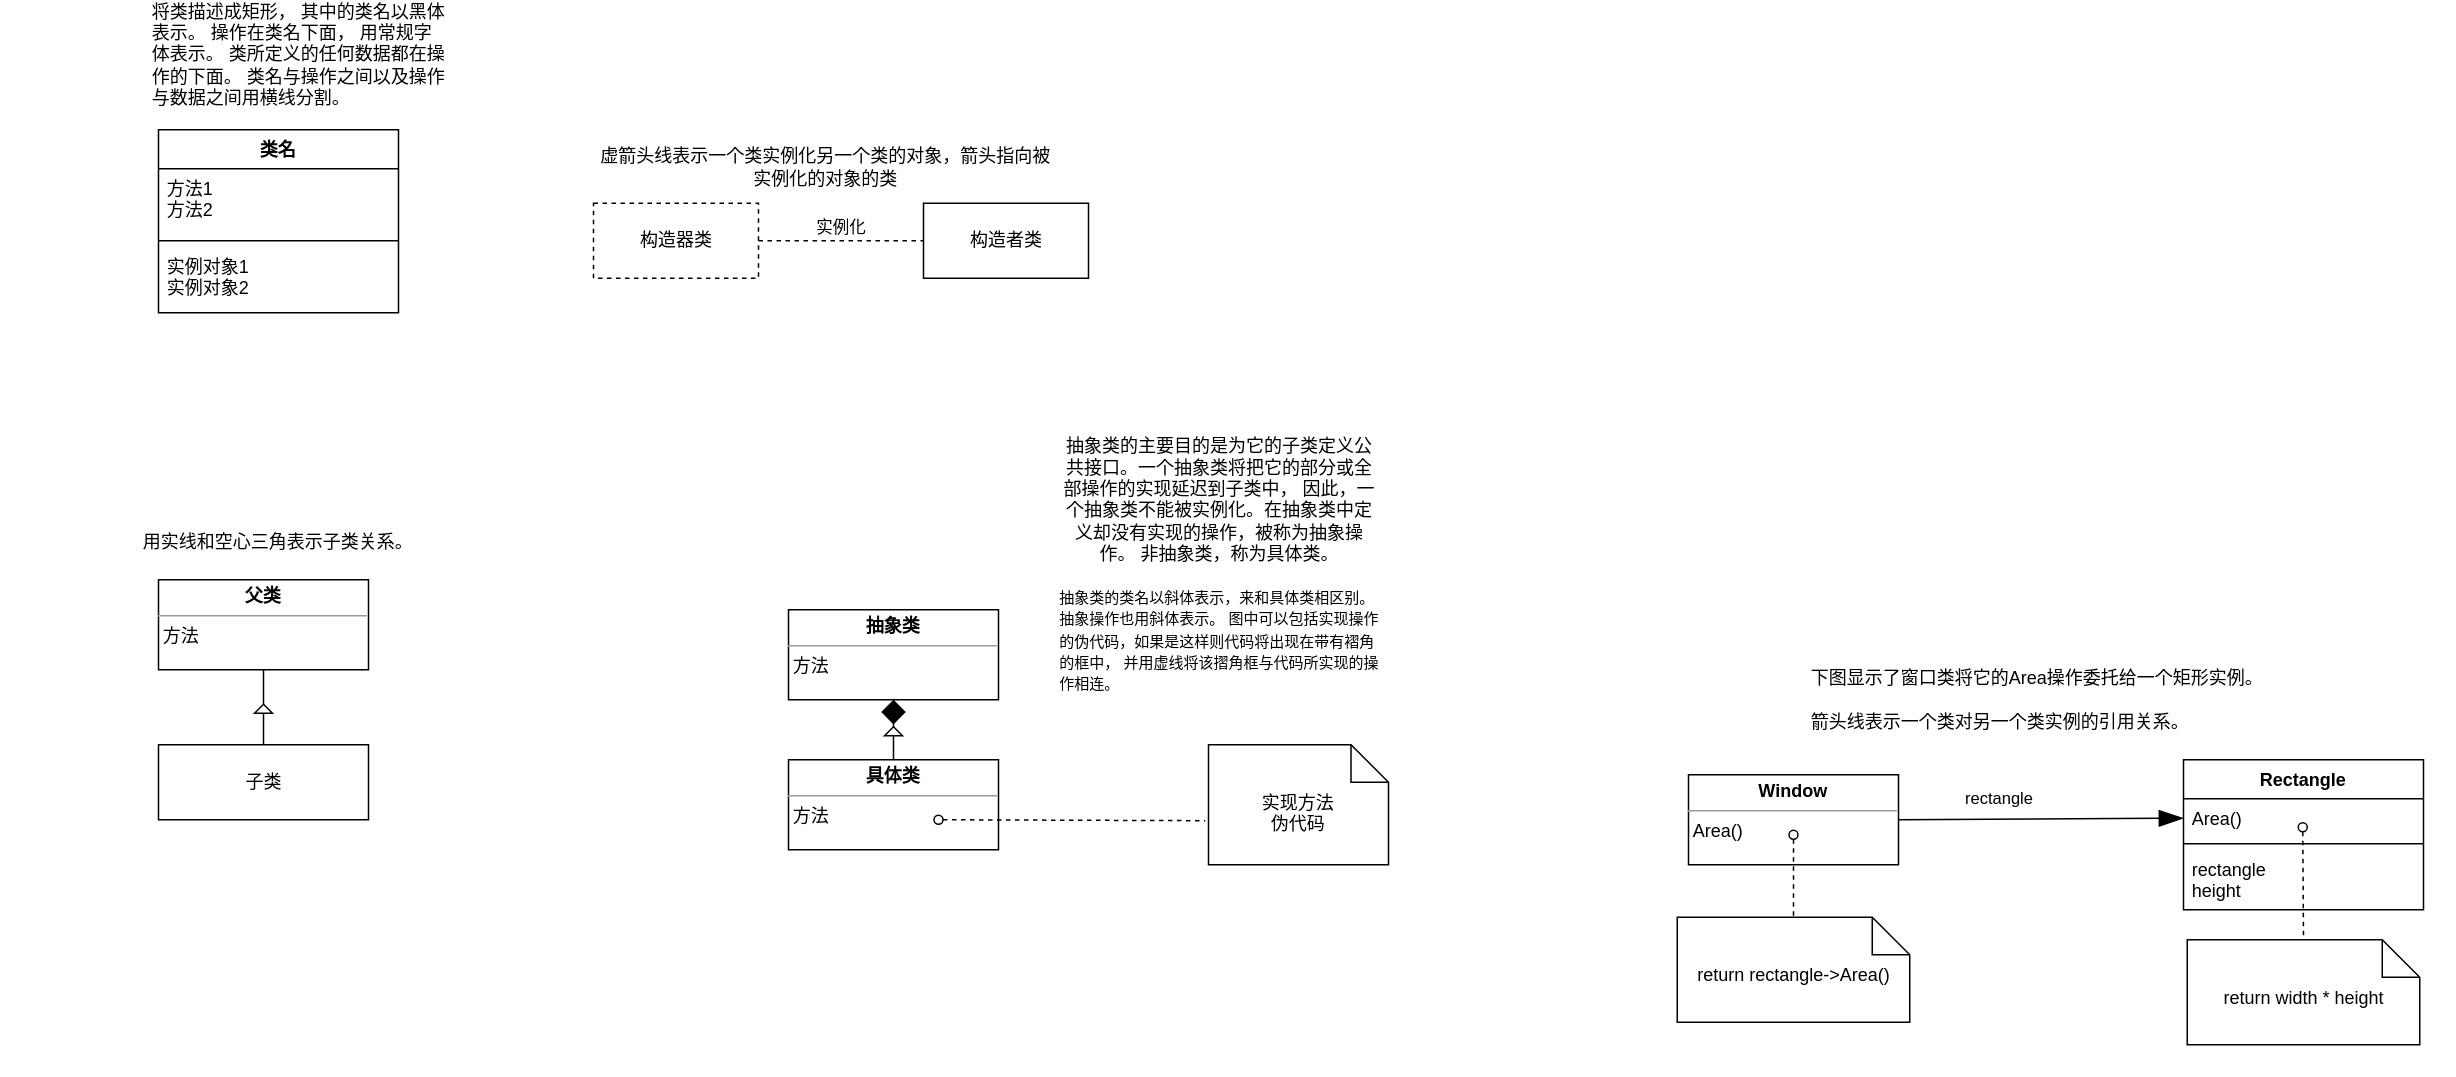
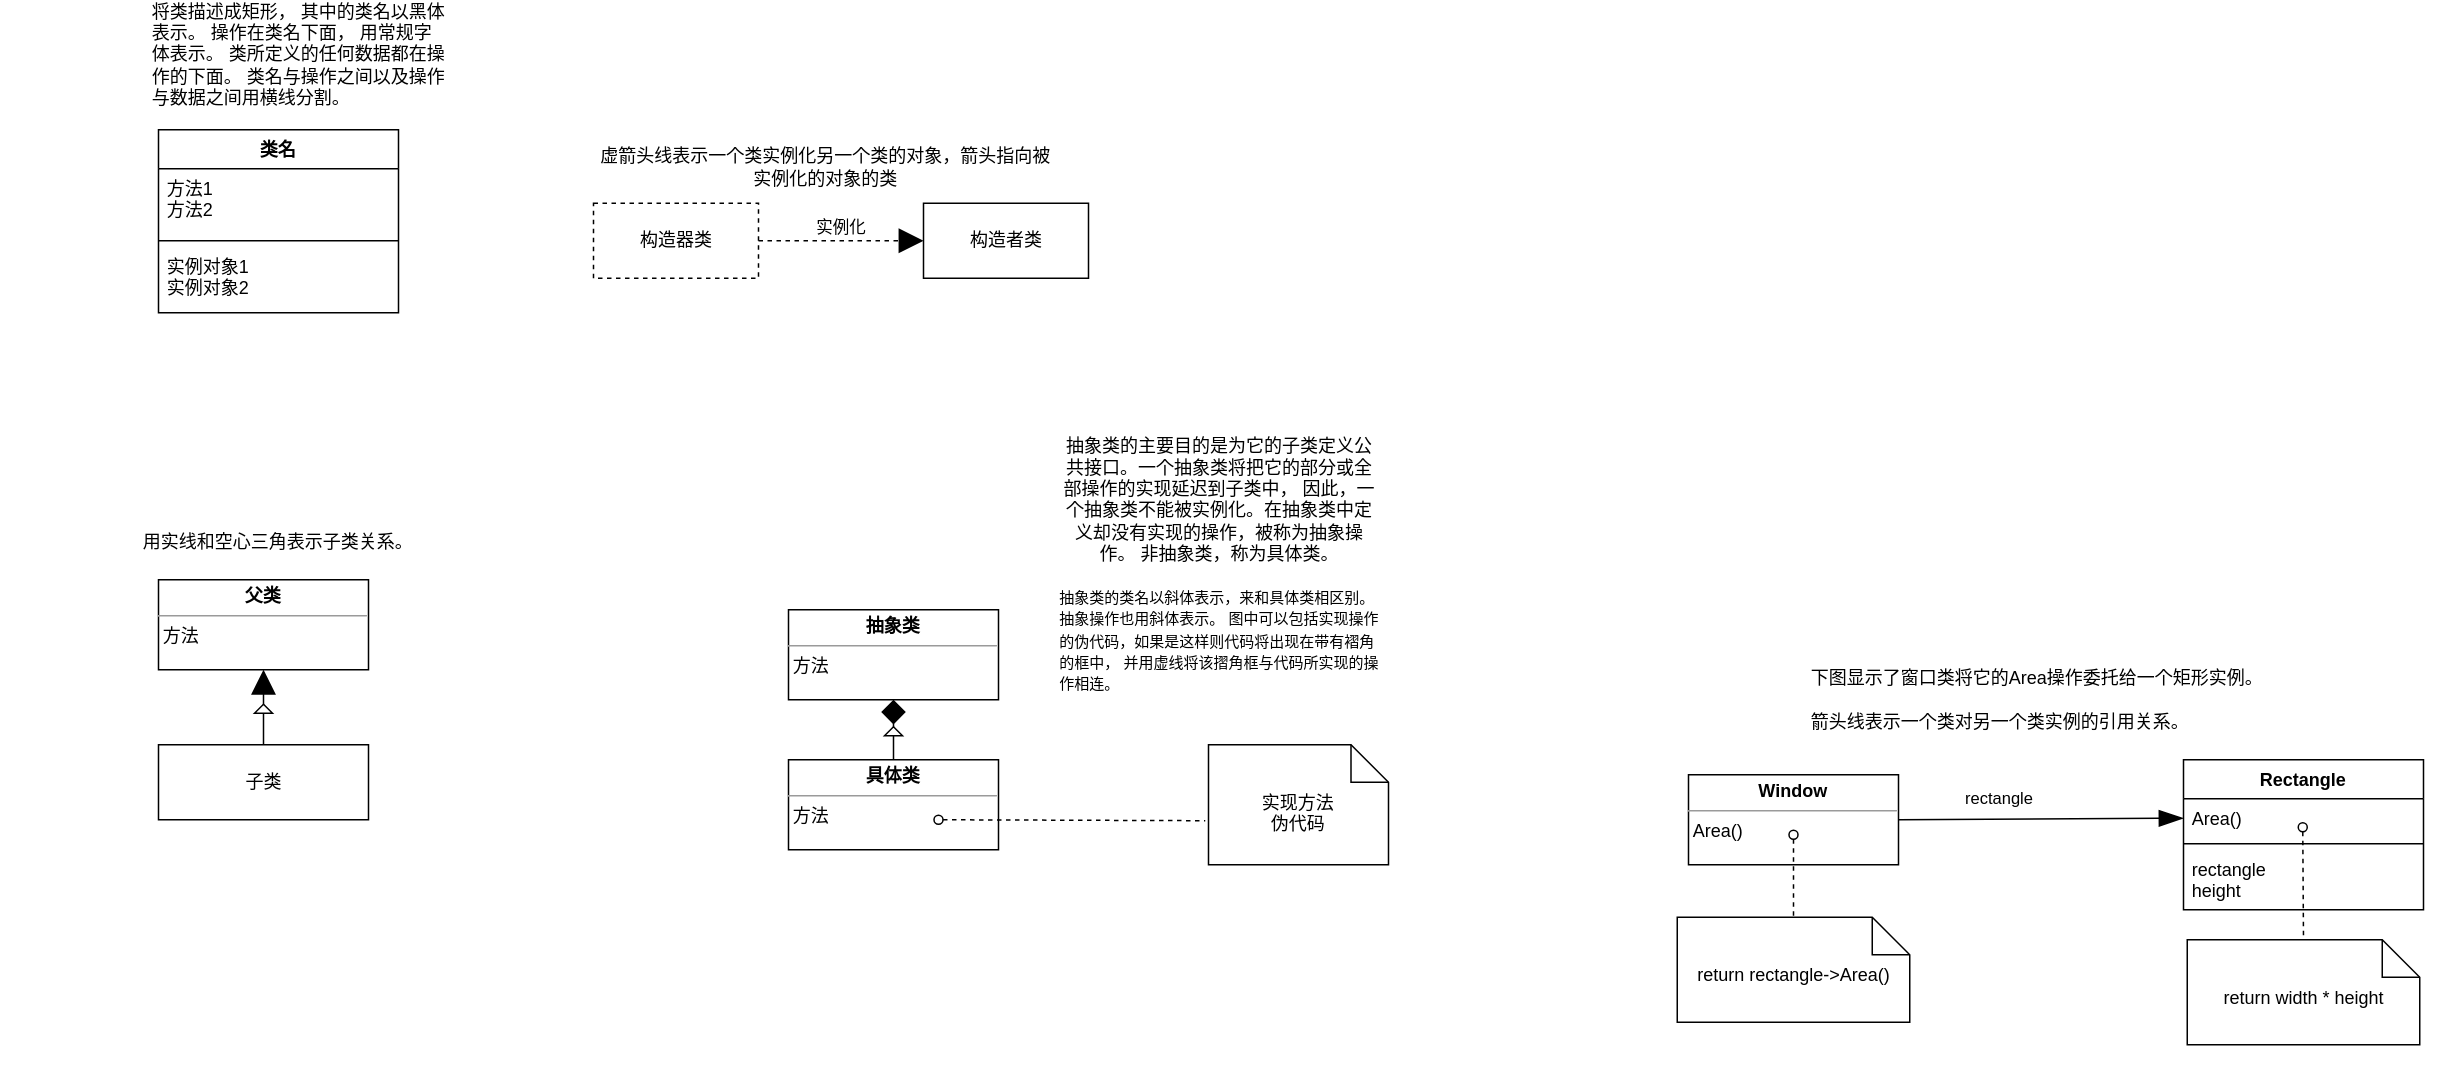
(909, 241) -> (898, 241)
(263, 683) -> (263, 695)
